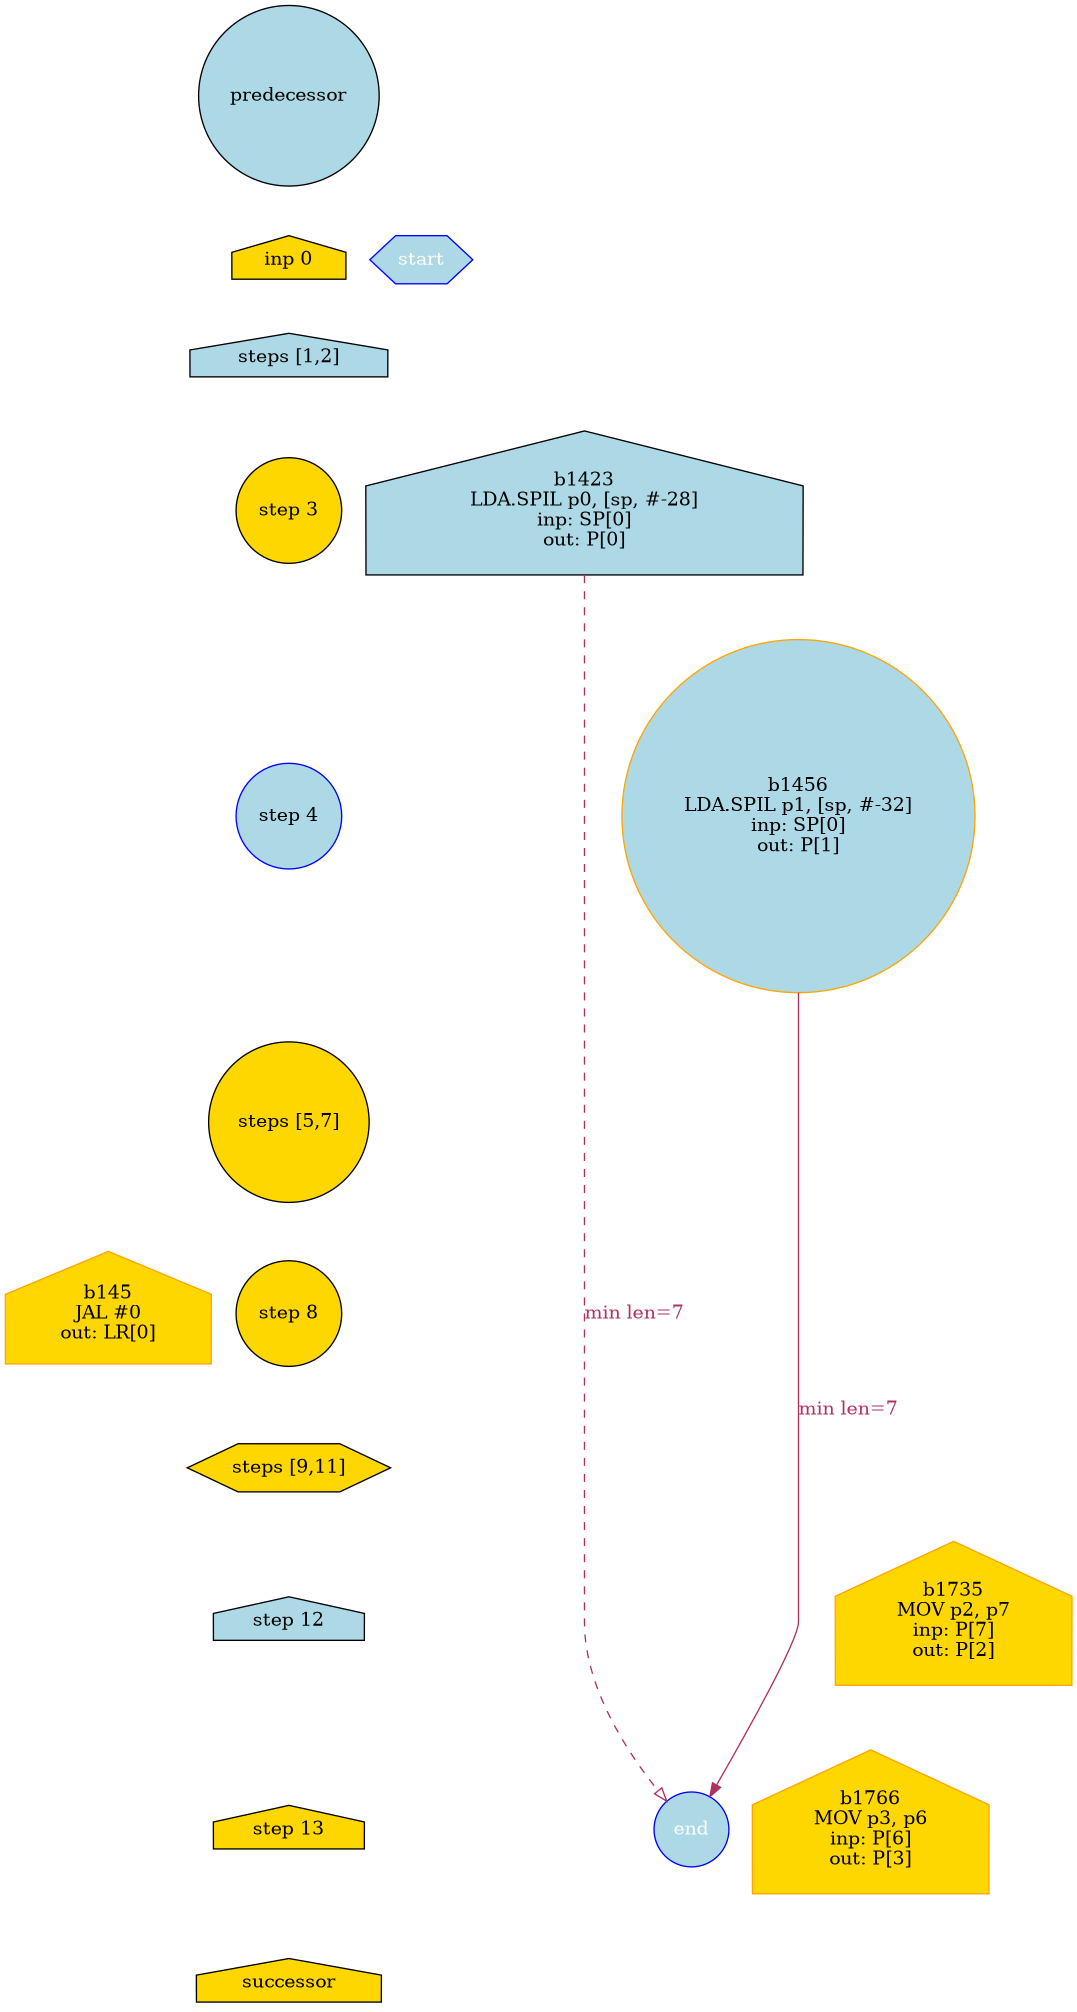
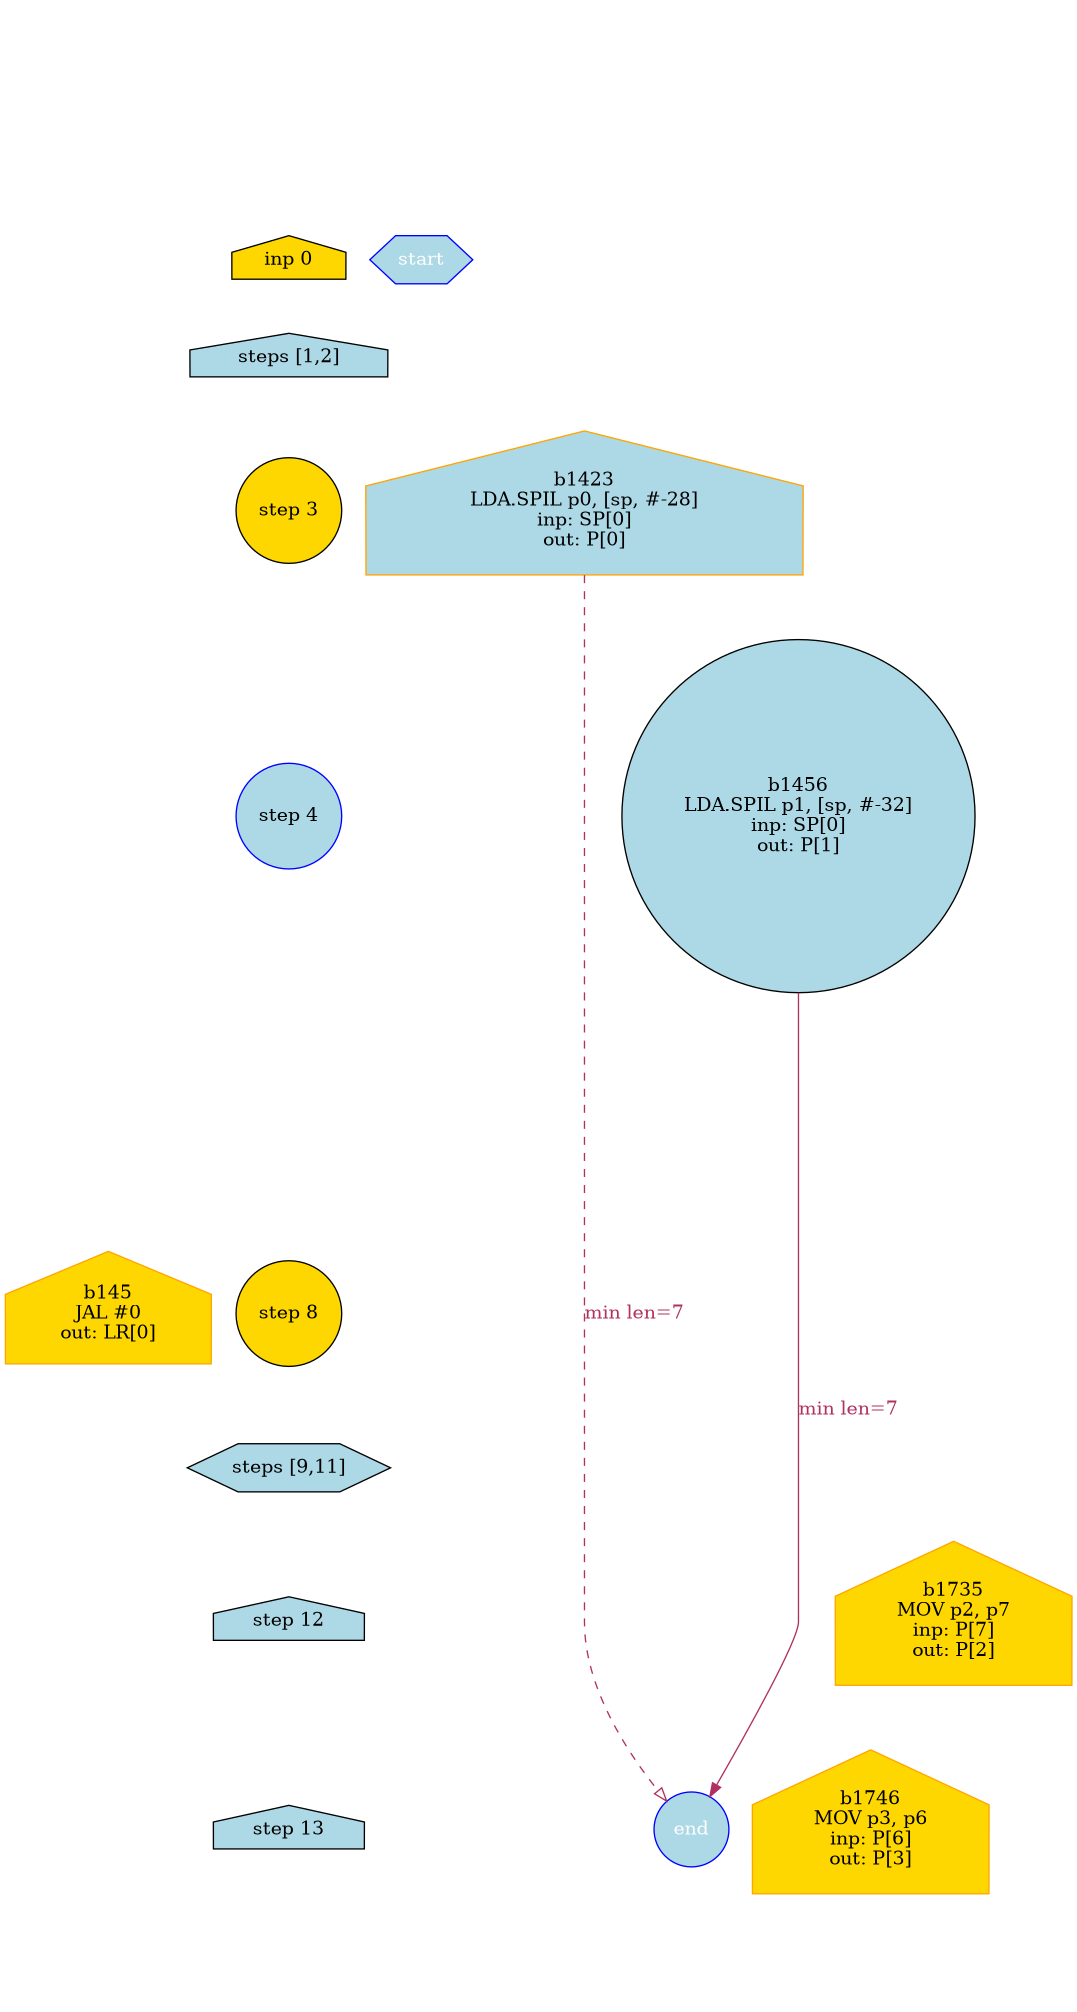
(289, 96) -> none
(584, 511) -> (584, 511)
(798, 816) -> (798, 816)
(289, 1122) -> none
(289, 1468) -> (289, 1468)
(289, 1829) -> (289, 1829)
(871, 1829) -> (871, 1829)
(289, 1983) -> none
